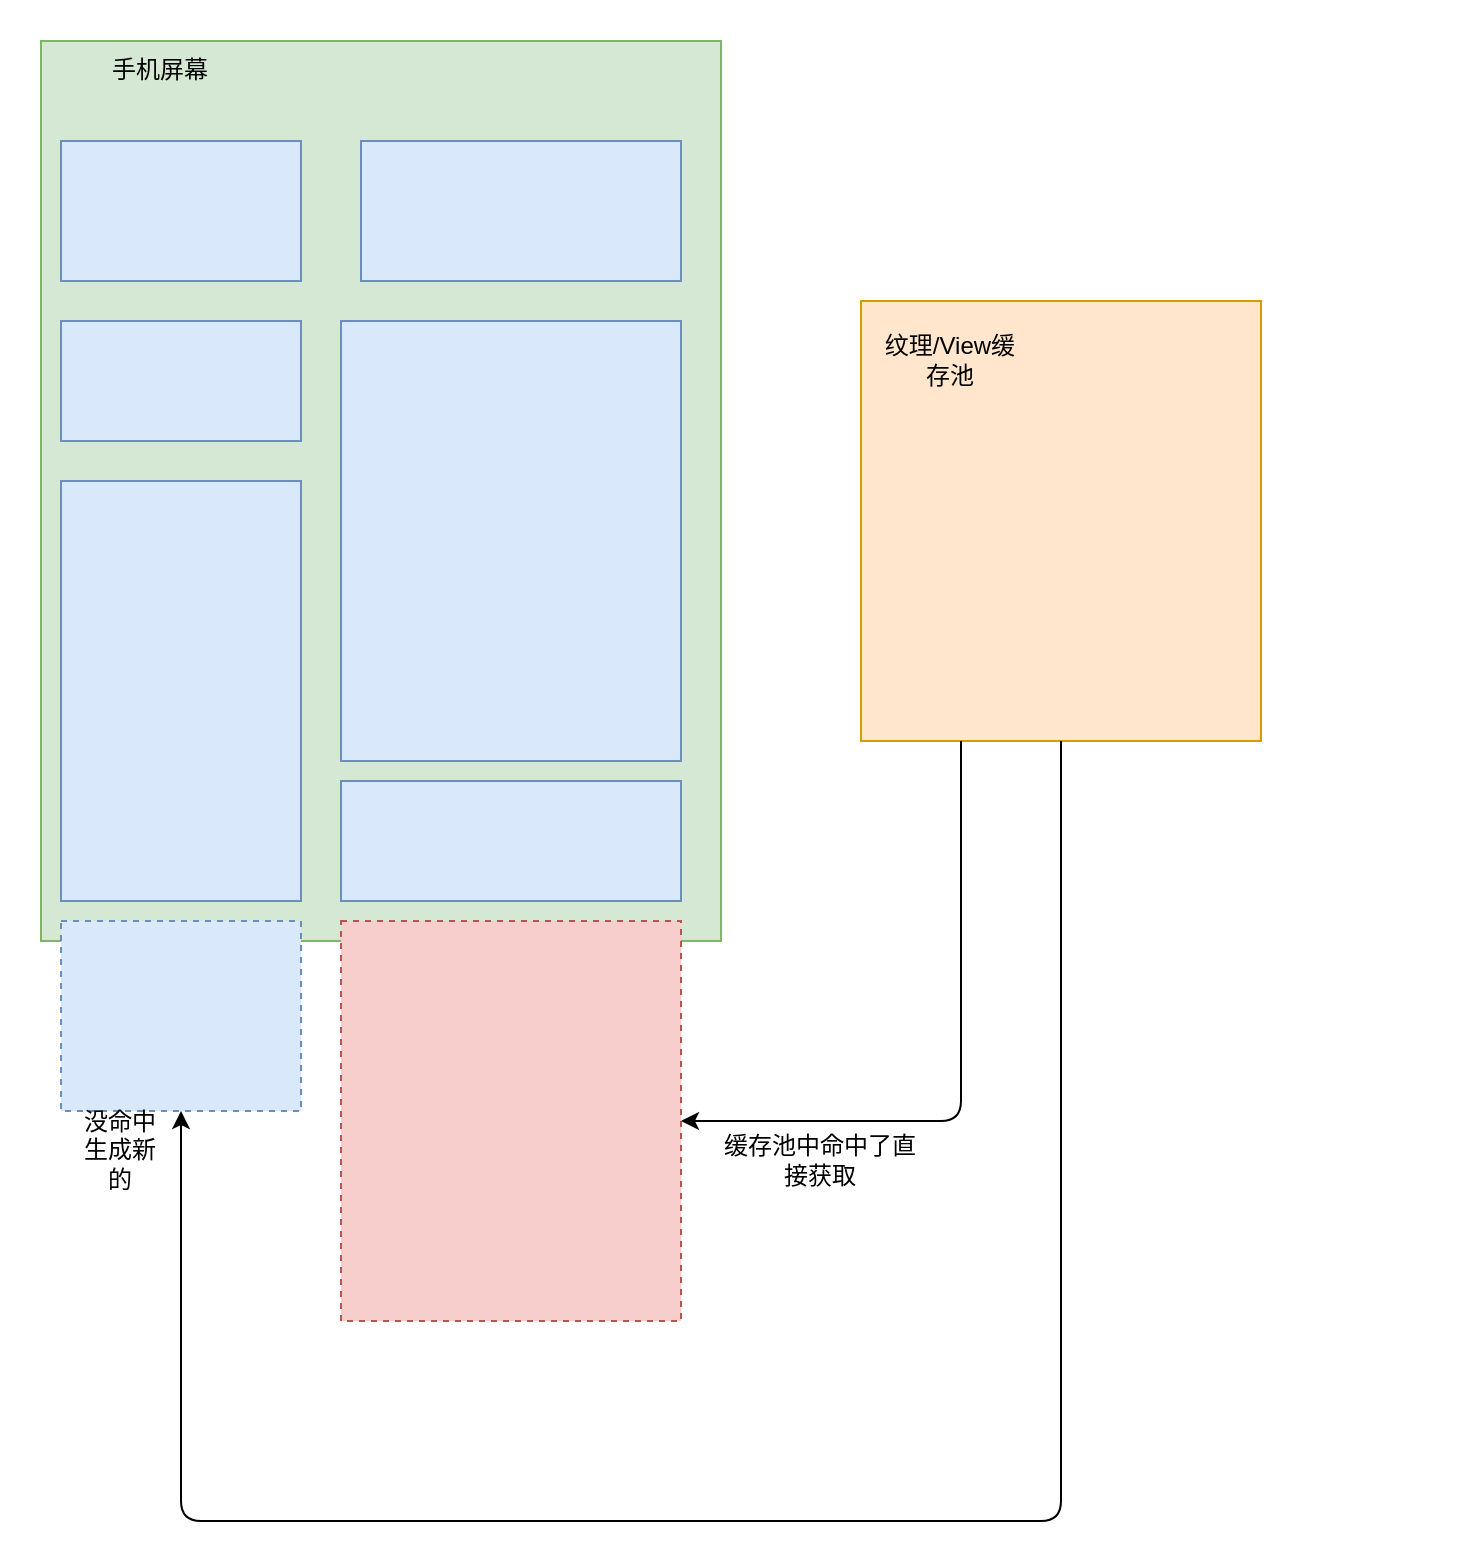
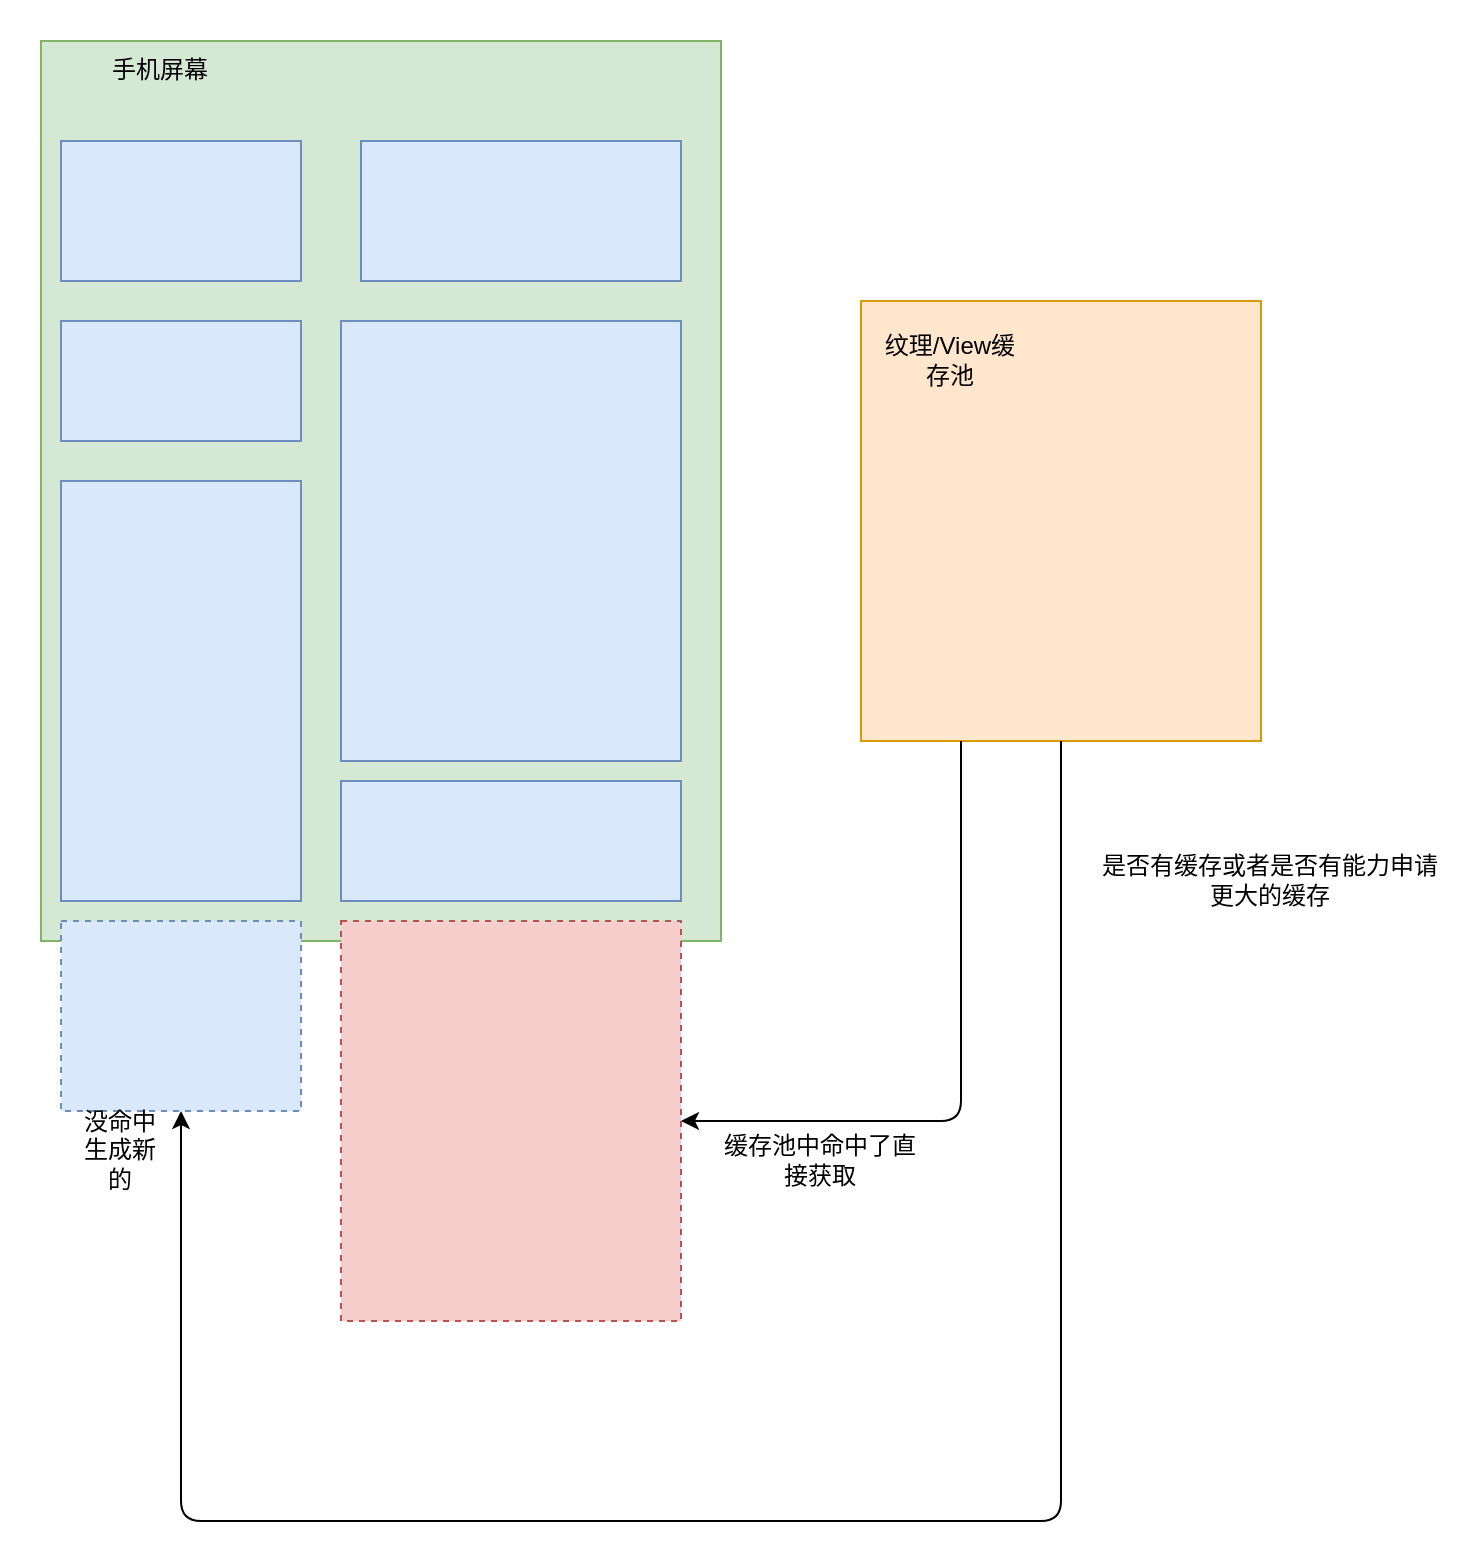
none -> (1271, 881)
